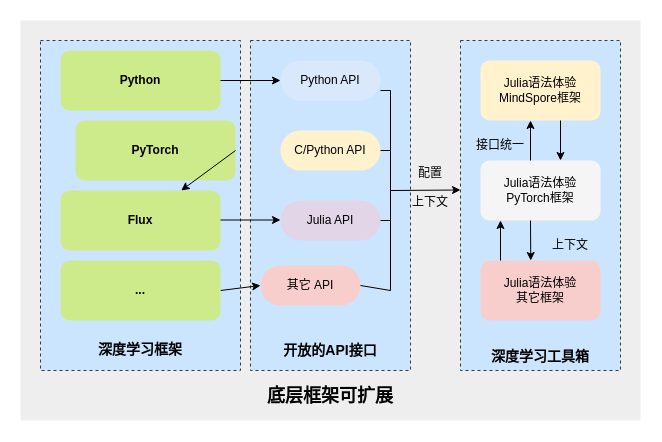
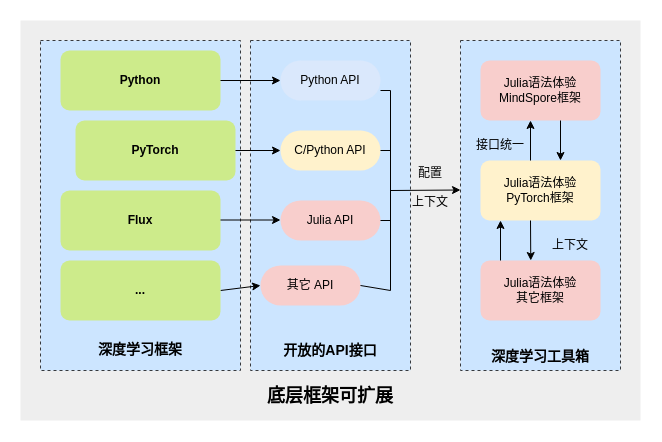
(541, 91) -> (541, 91)
(211, 168) -> (255, 151)
(541, 191) -> (541, 191)
(331, 221) -> (331, 221)
